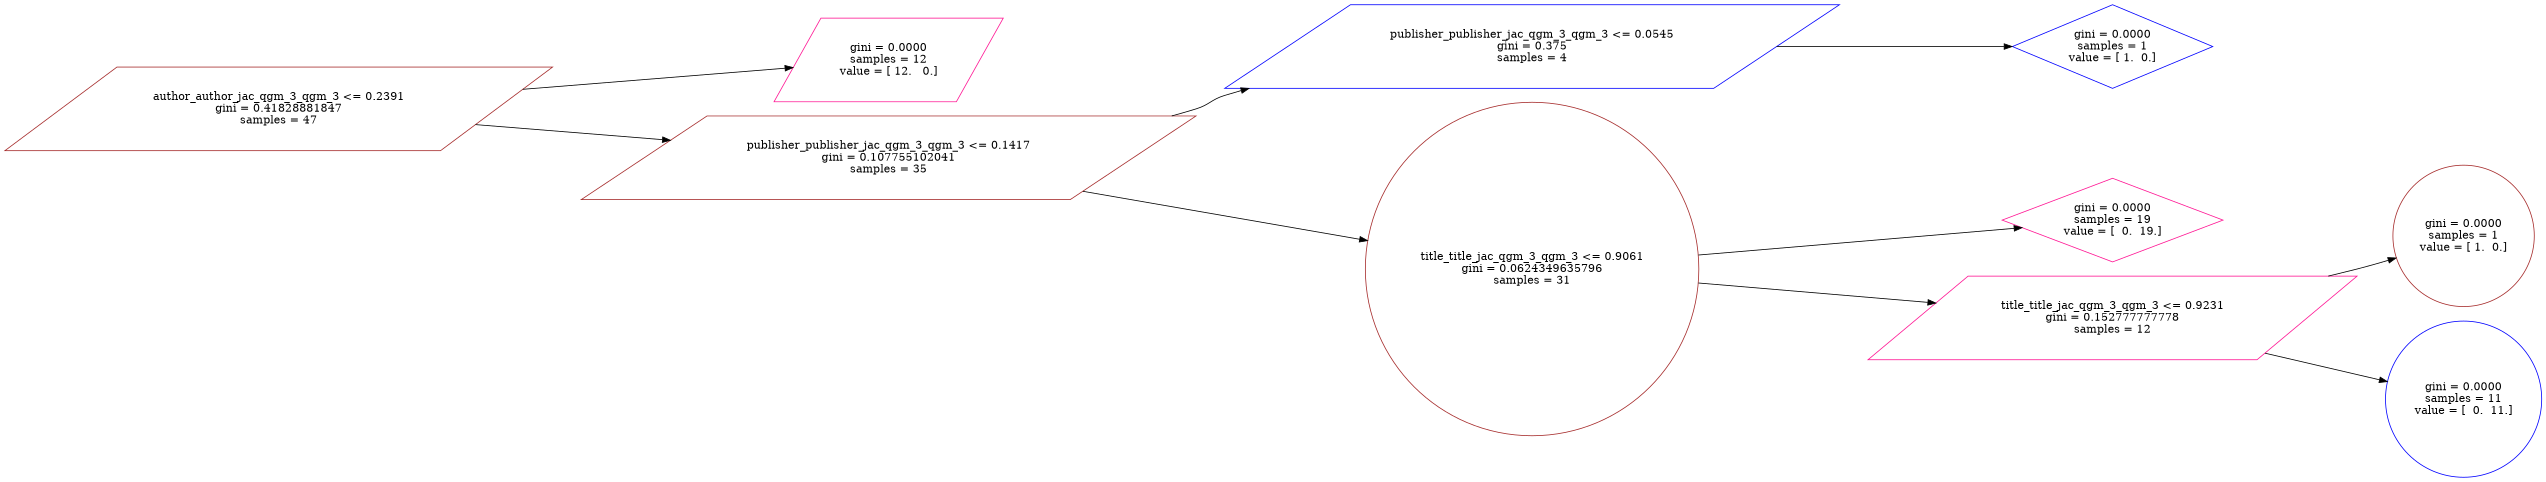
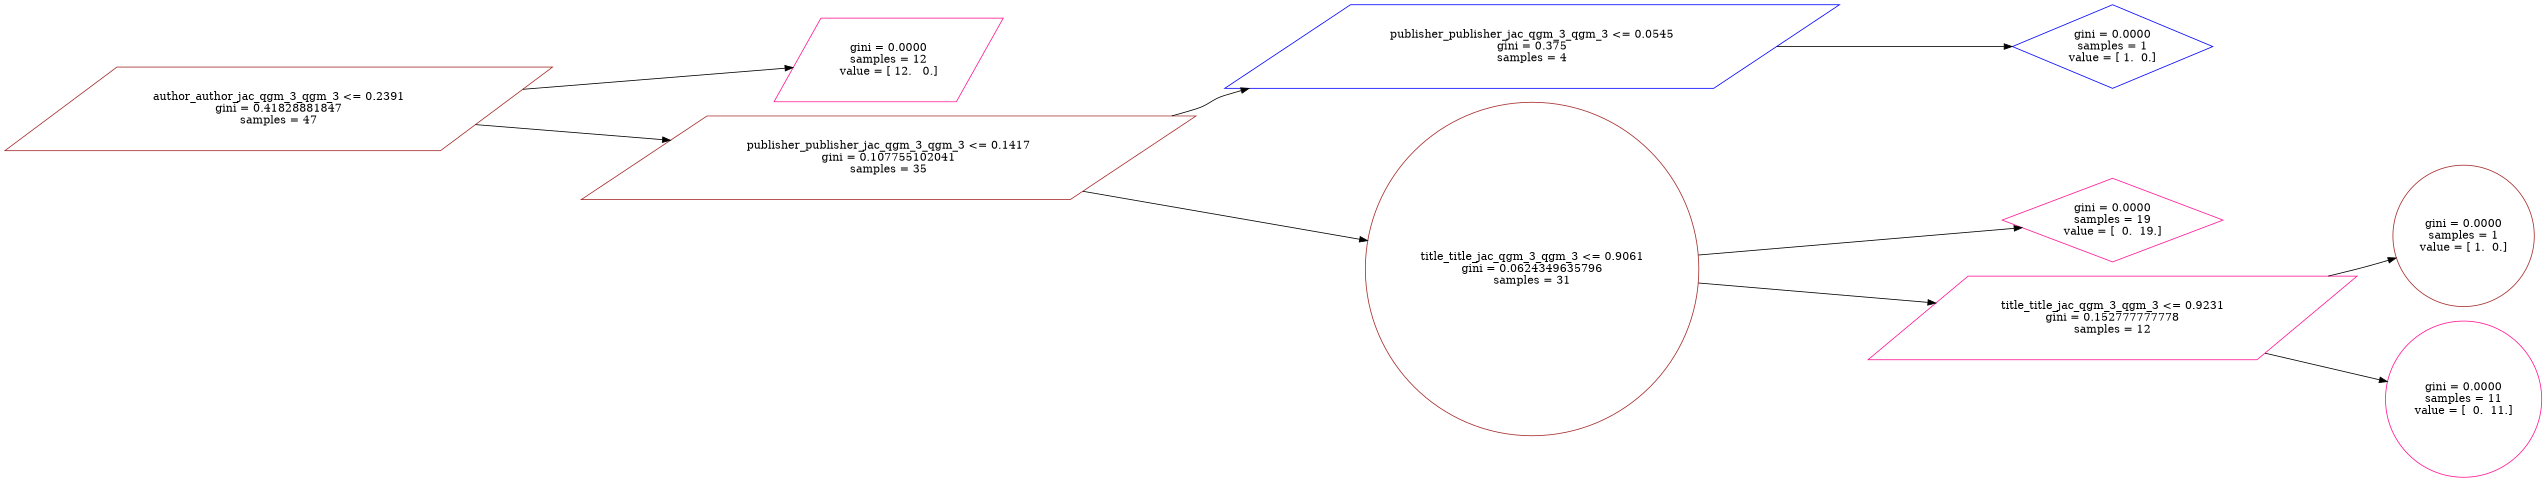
(2464, 399) -> (2464, 399)
